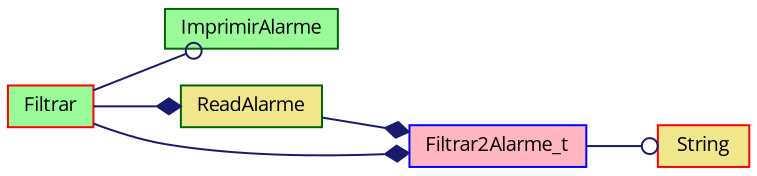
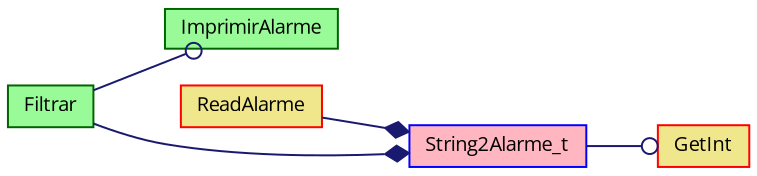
(51, 106) -> (51, 106)
(125, 106) -> none
(251, 106) -> (251, 106)
(498, 146) -> (498, 146)
(704, 146) -> (704, 146)
